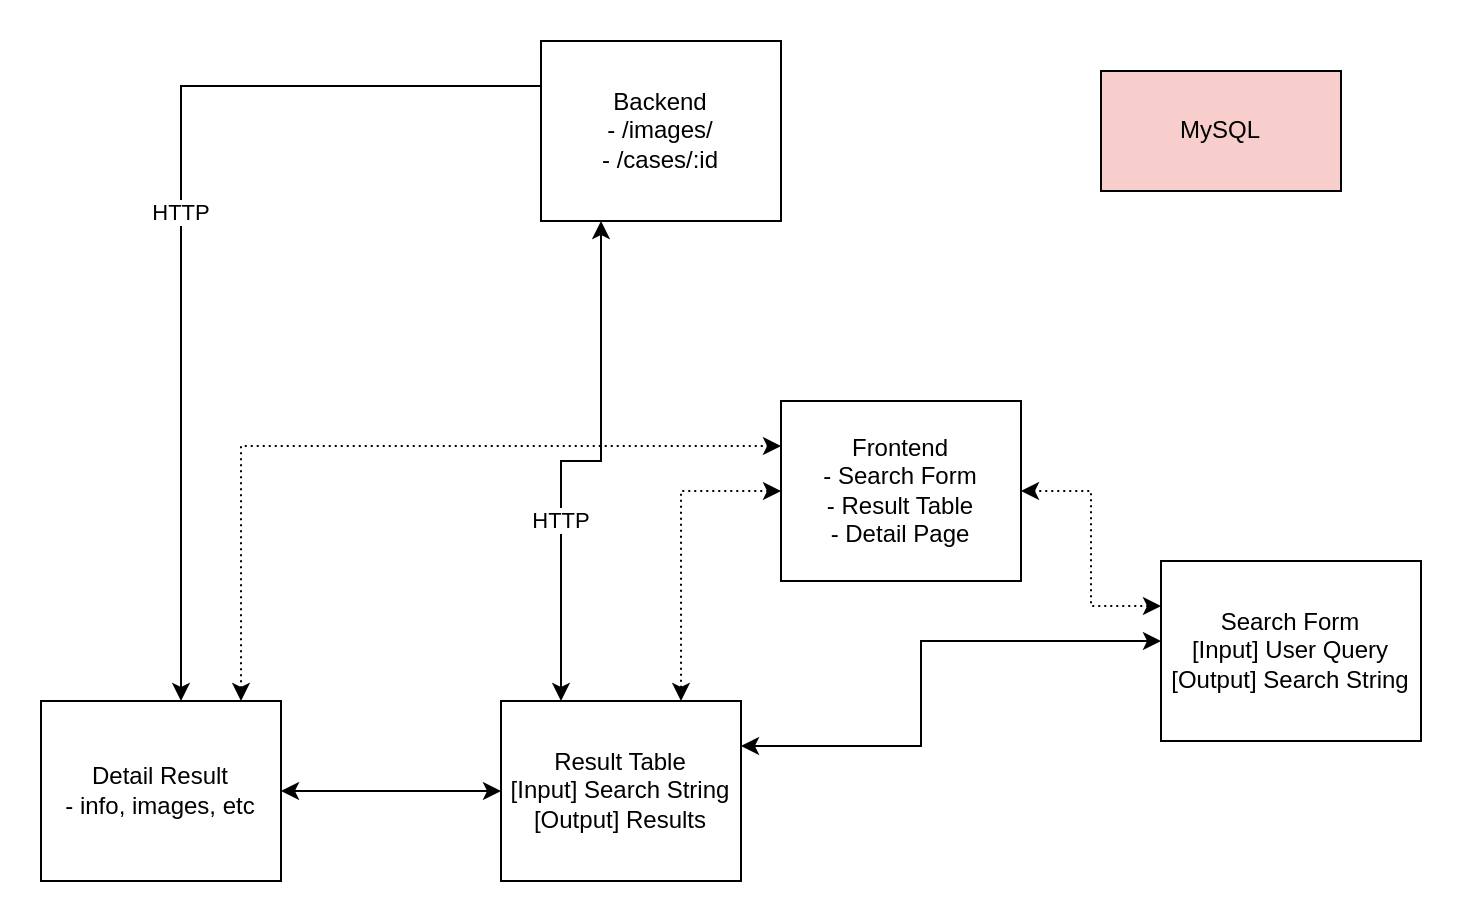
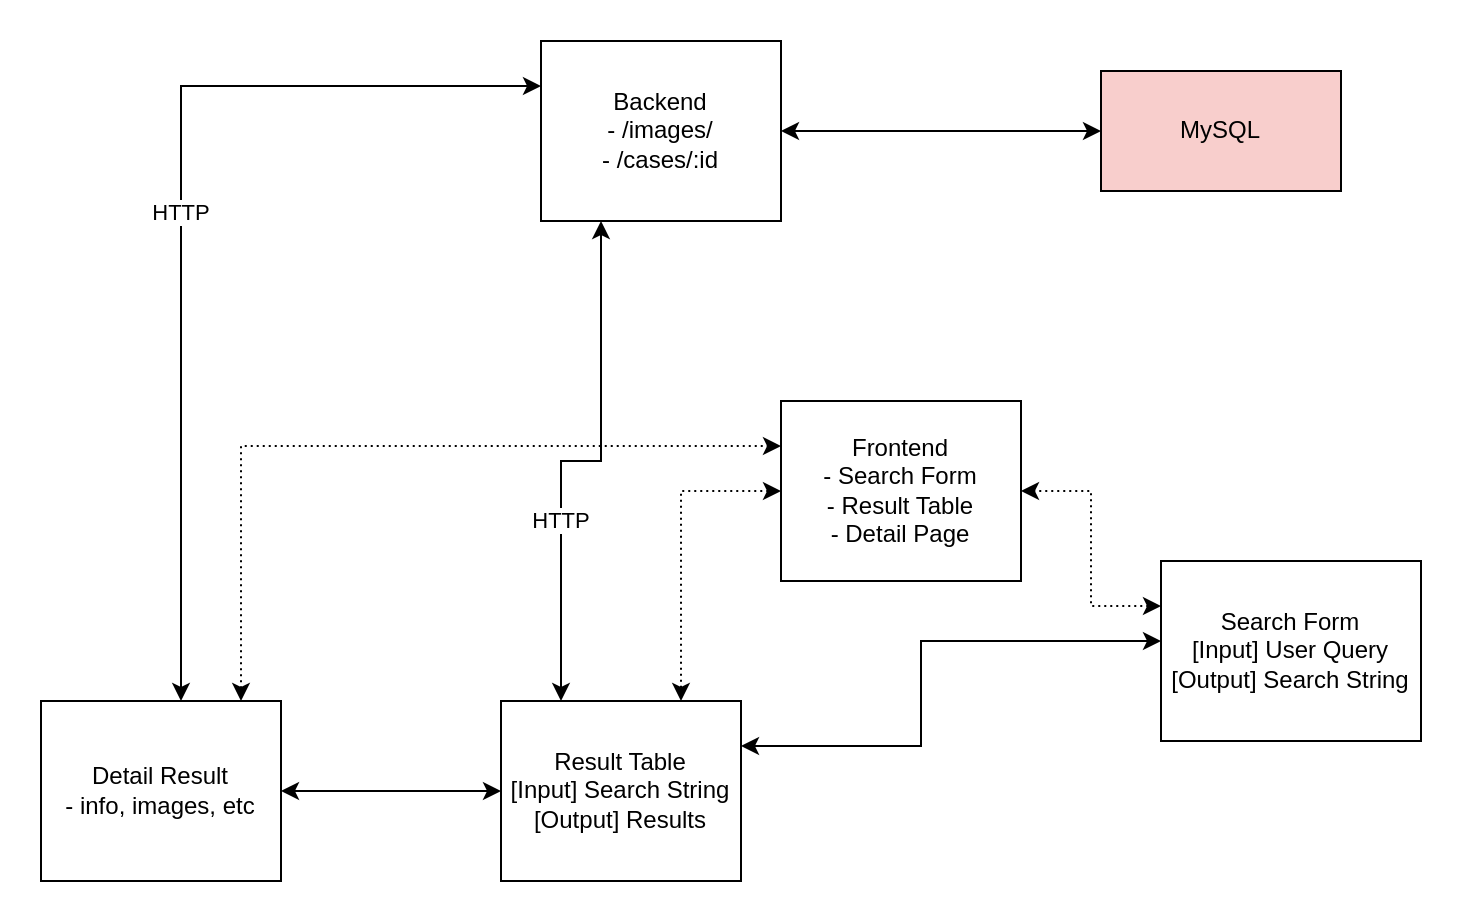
(531, 86) -> (526, 86)
none -> (941, 131)
